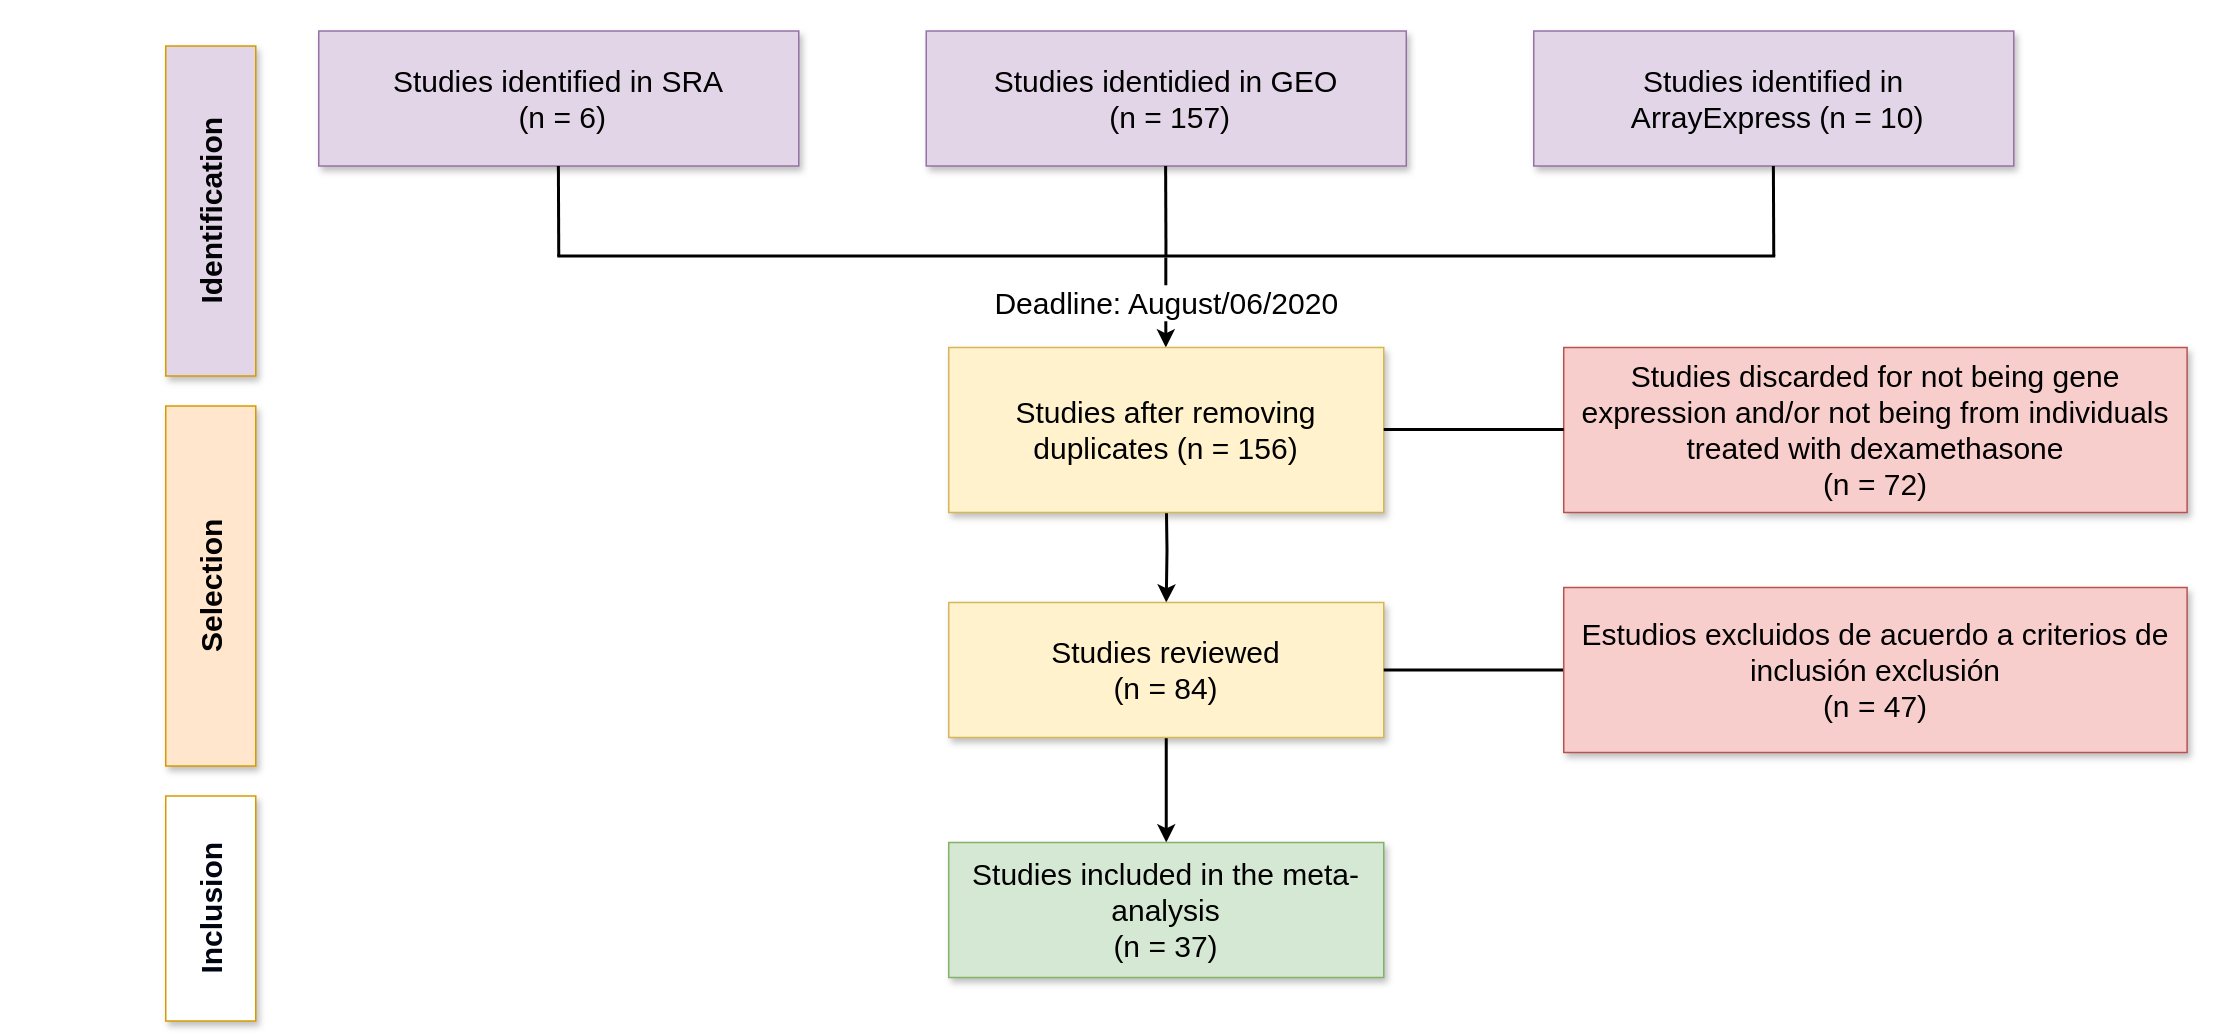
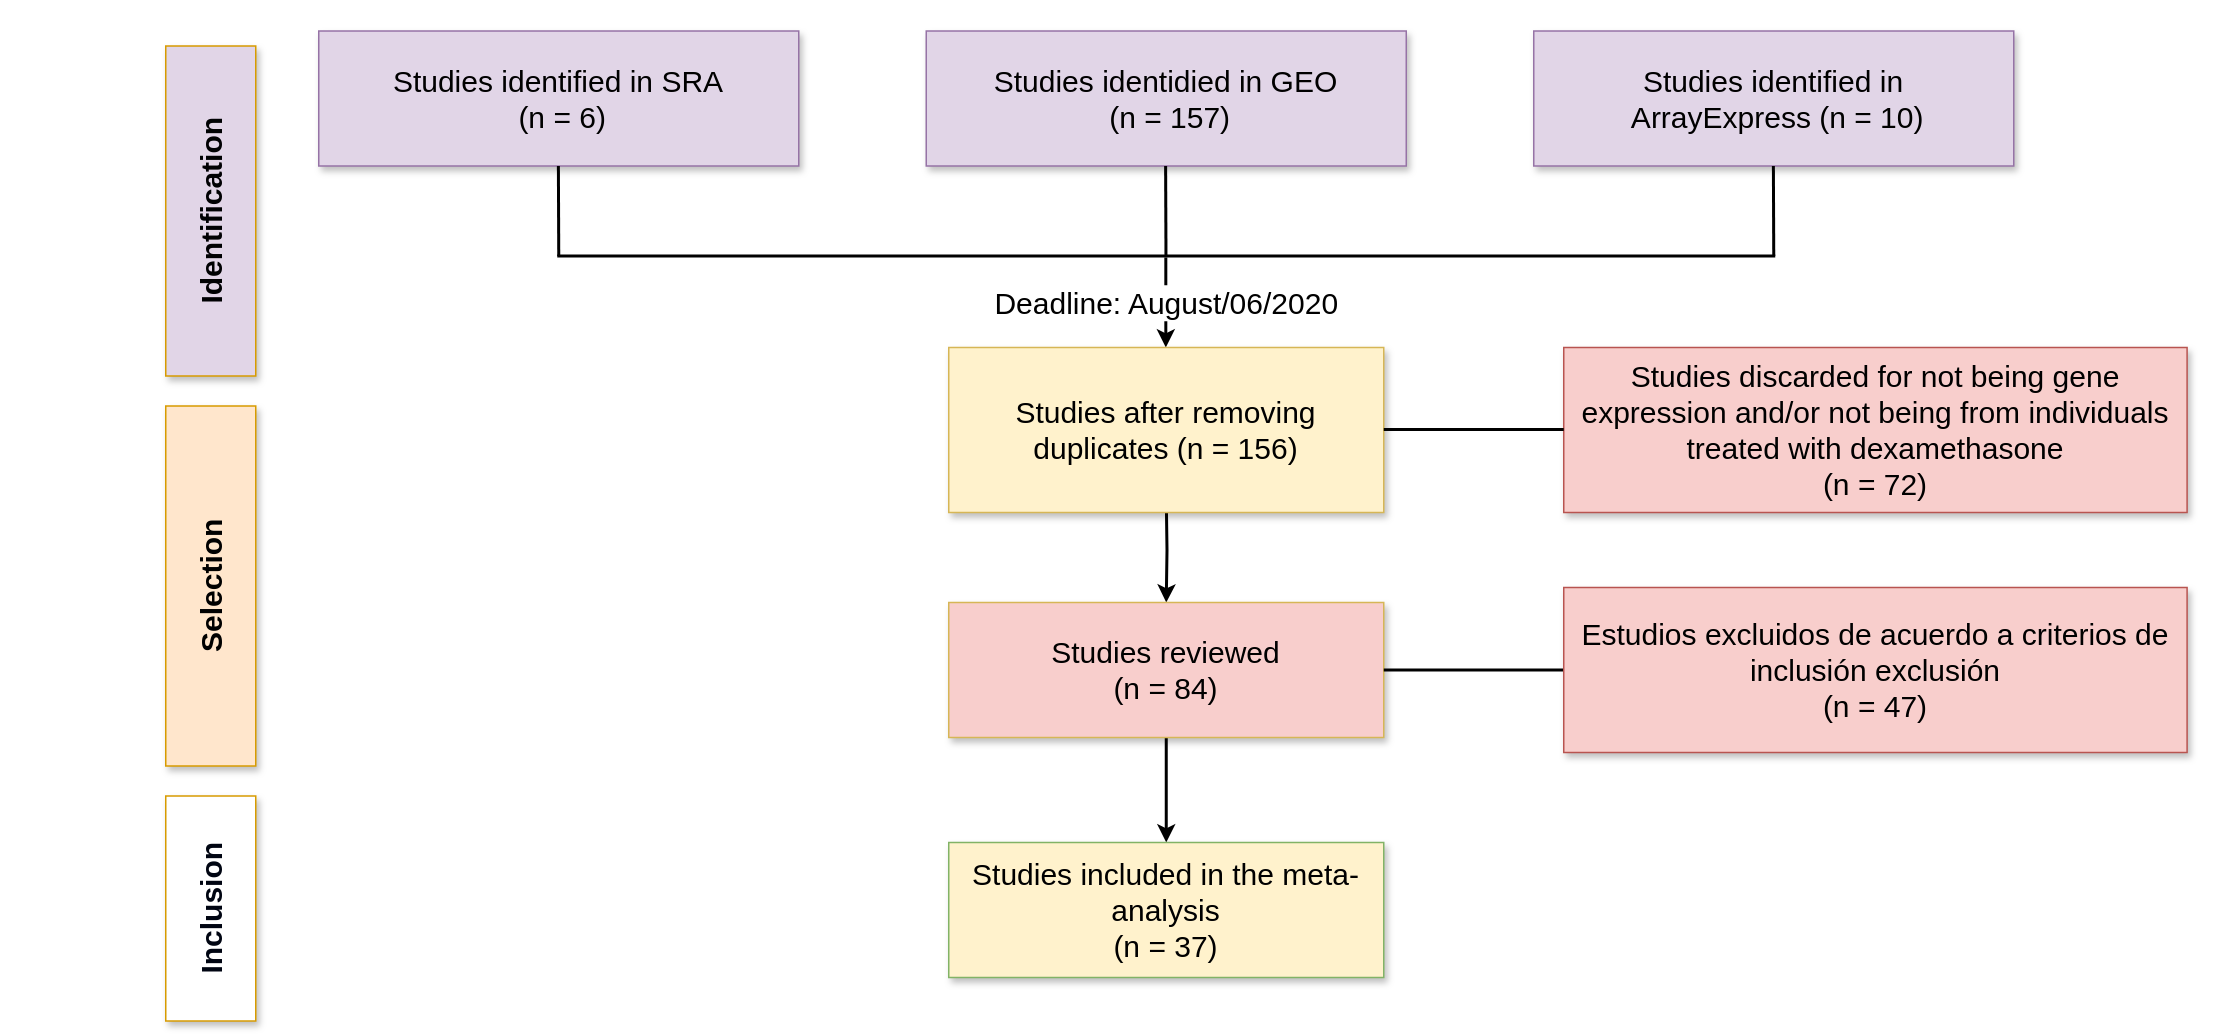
(1166, 670) -> (1166, 670)
(1166, 910) -> (1166, 910)
